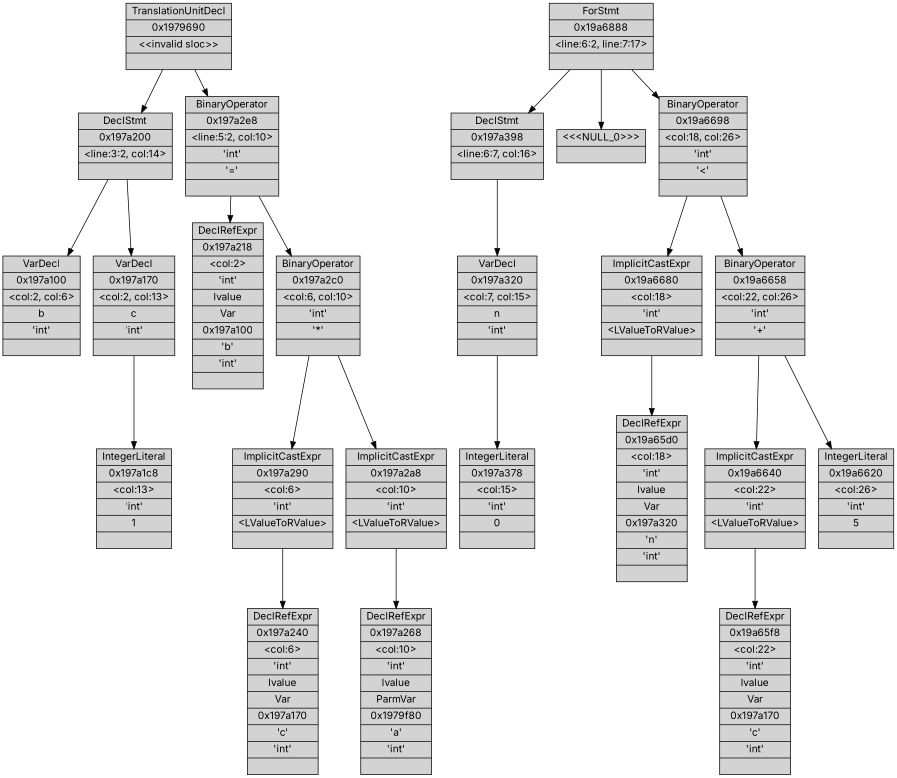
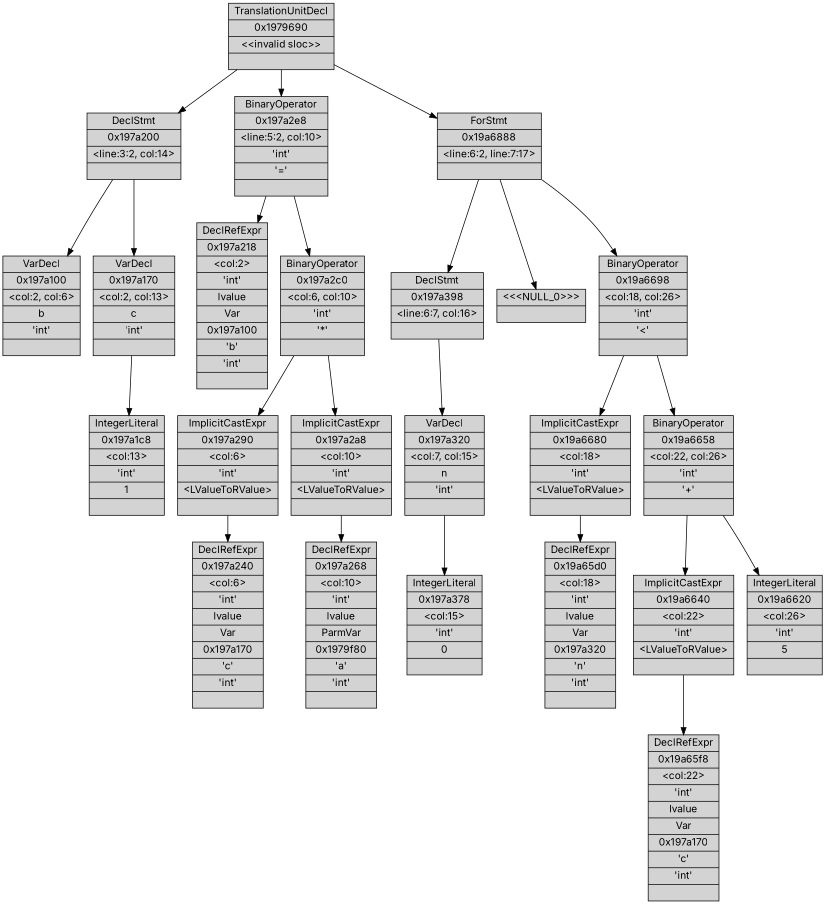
none -> (382, 90)
